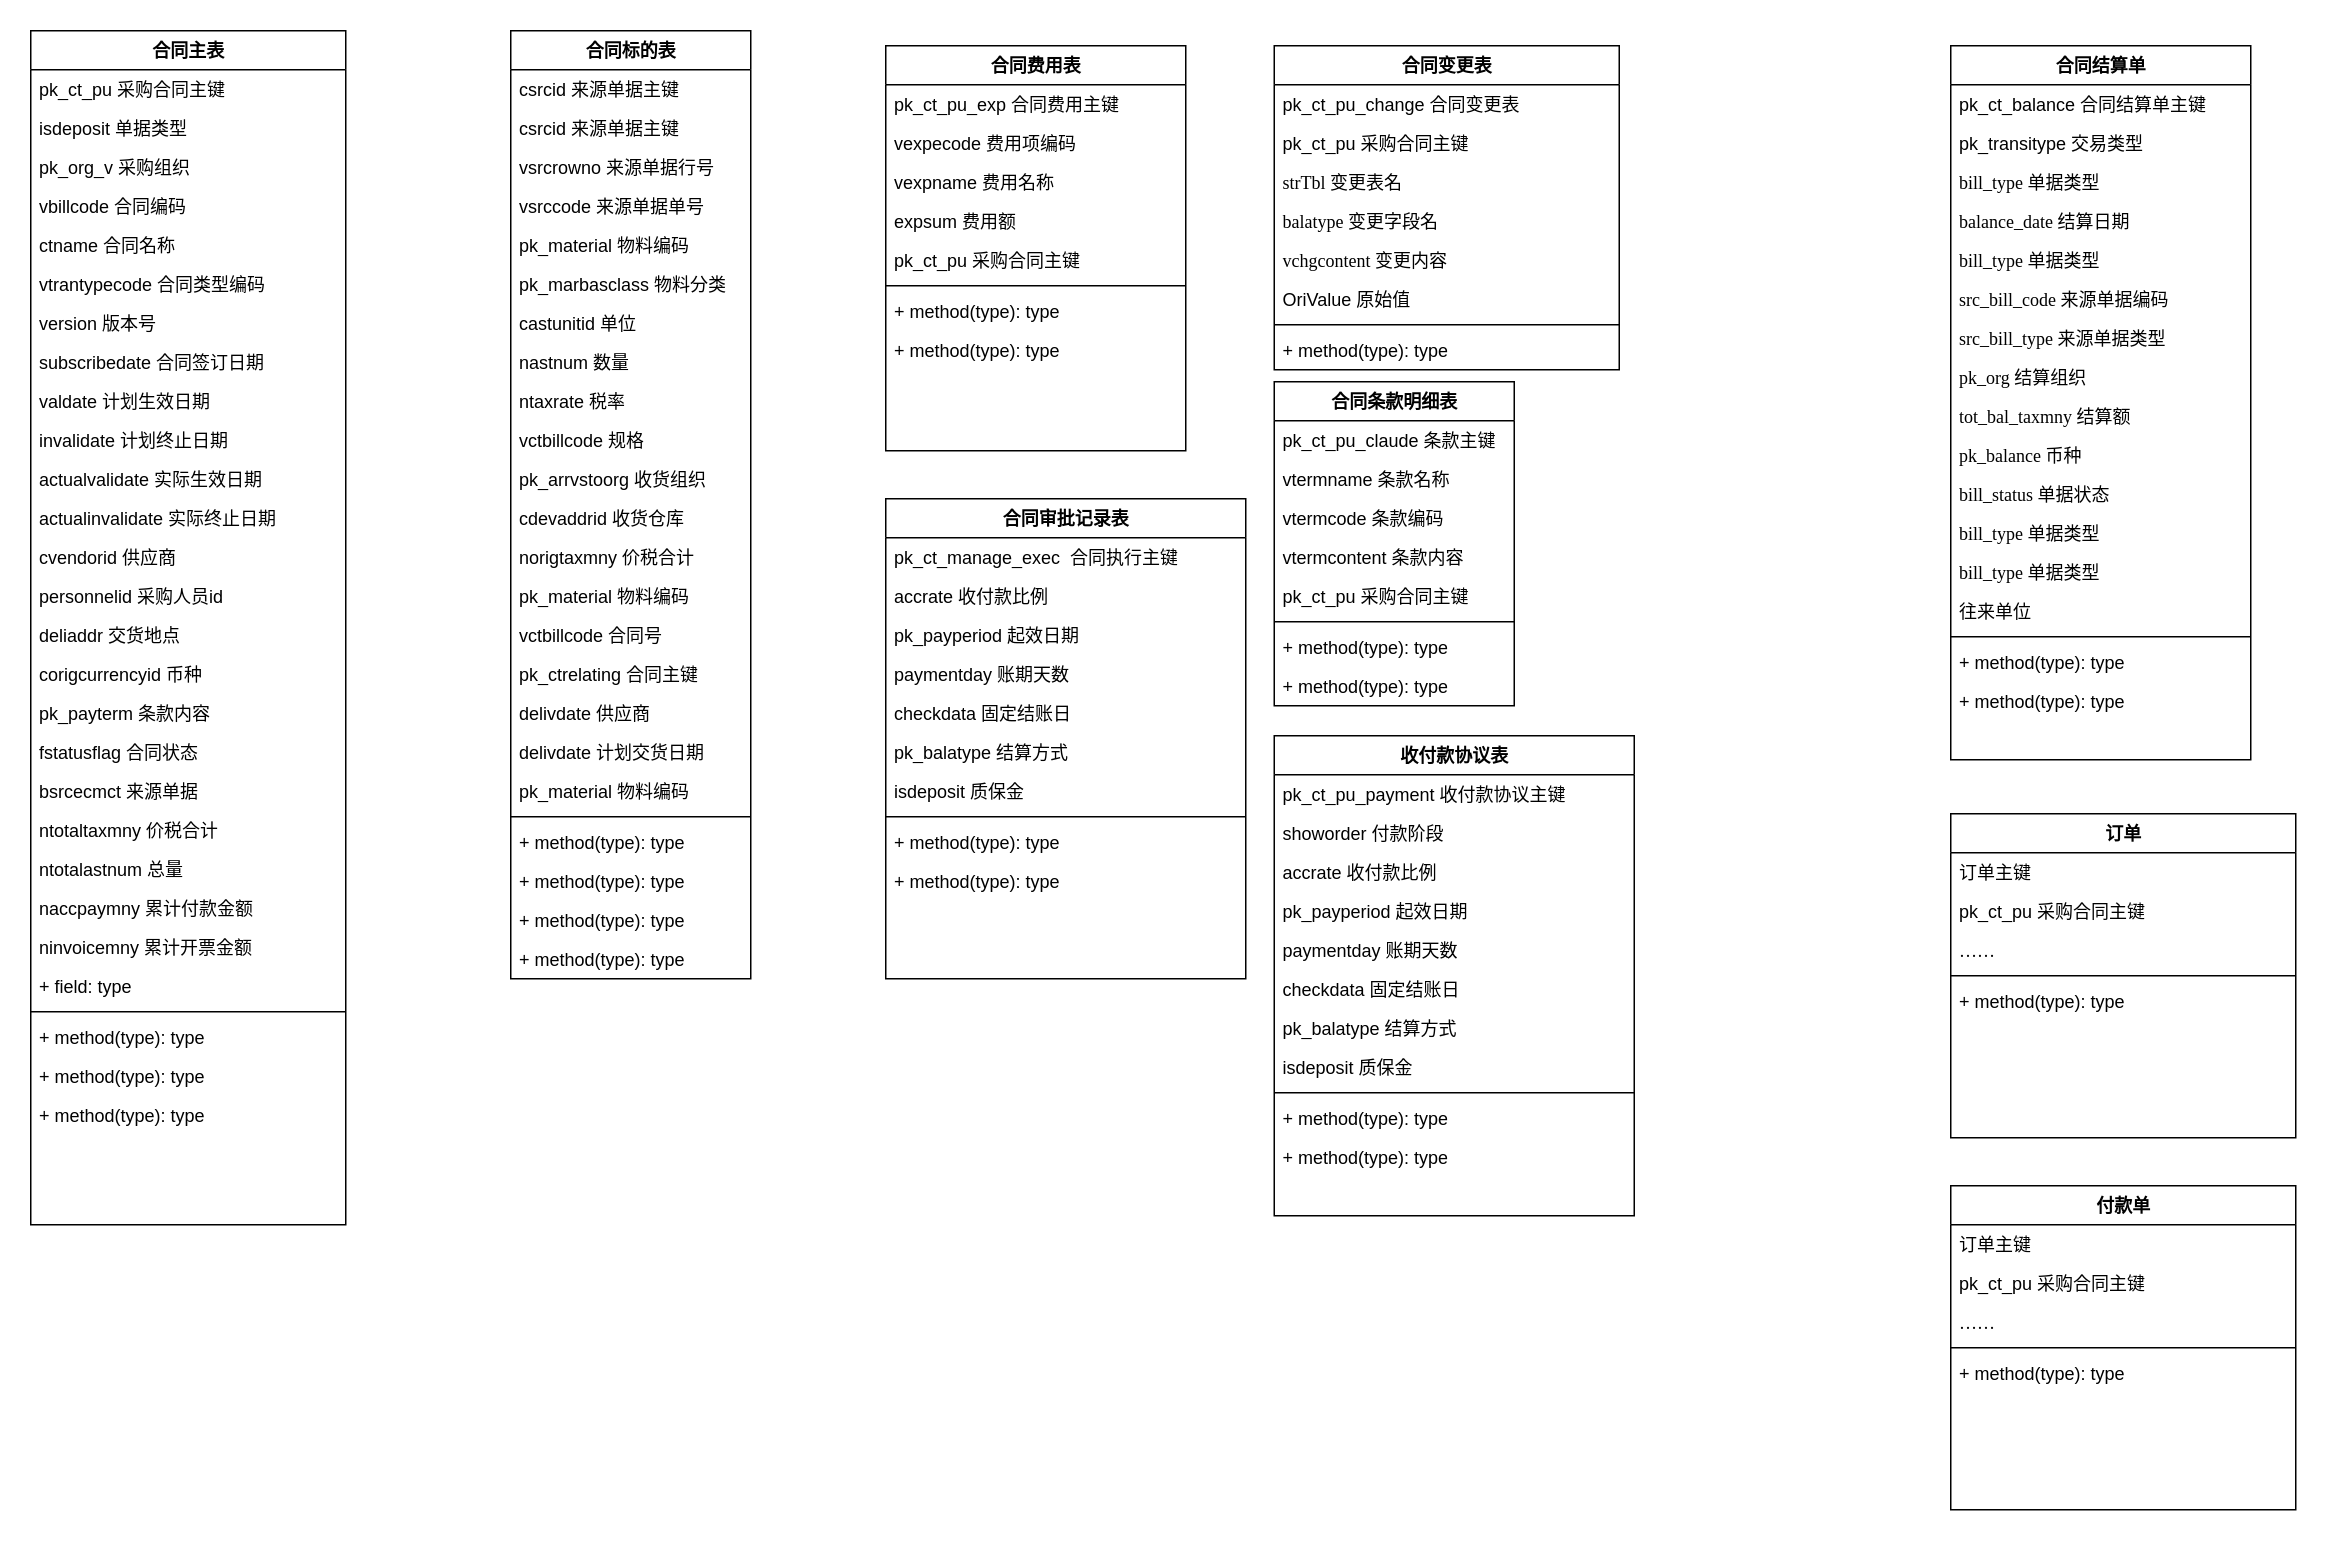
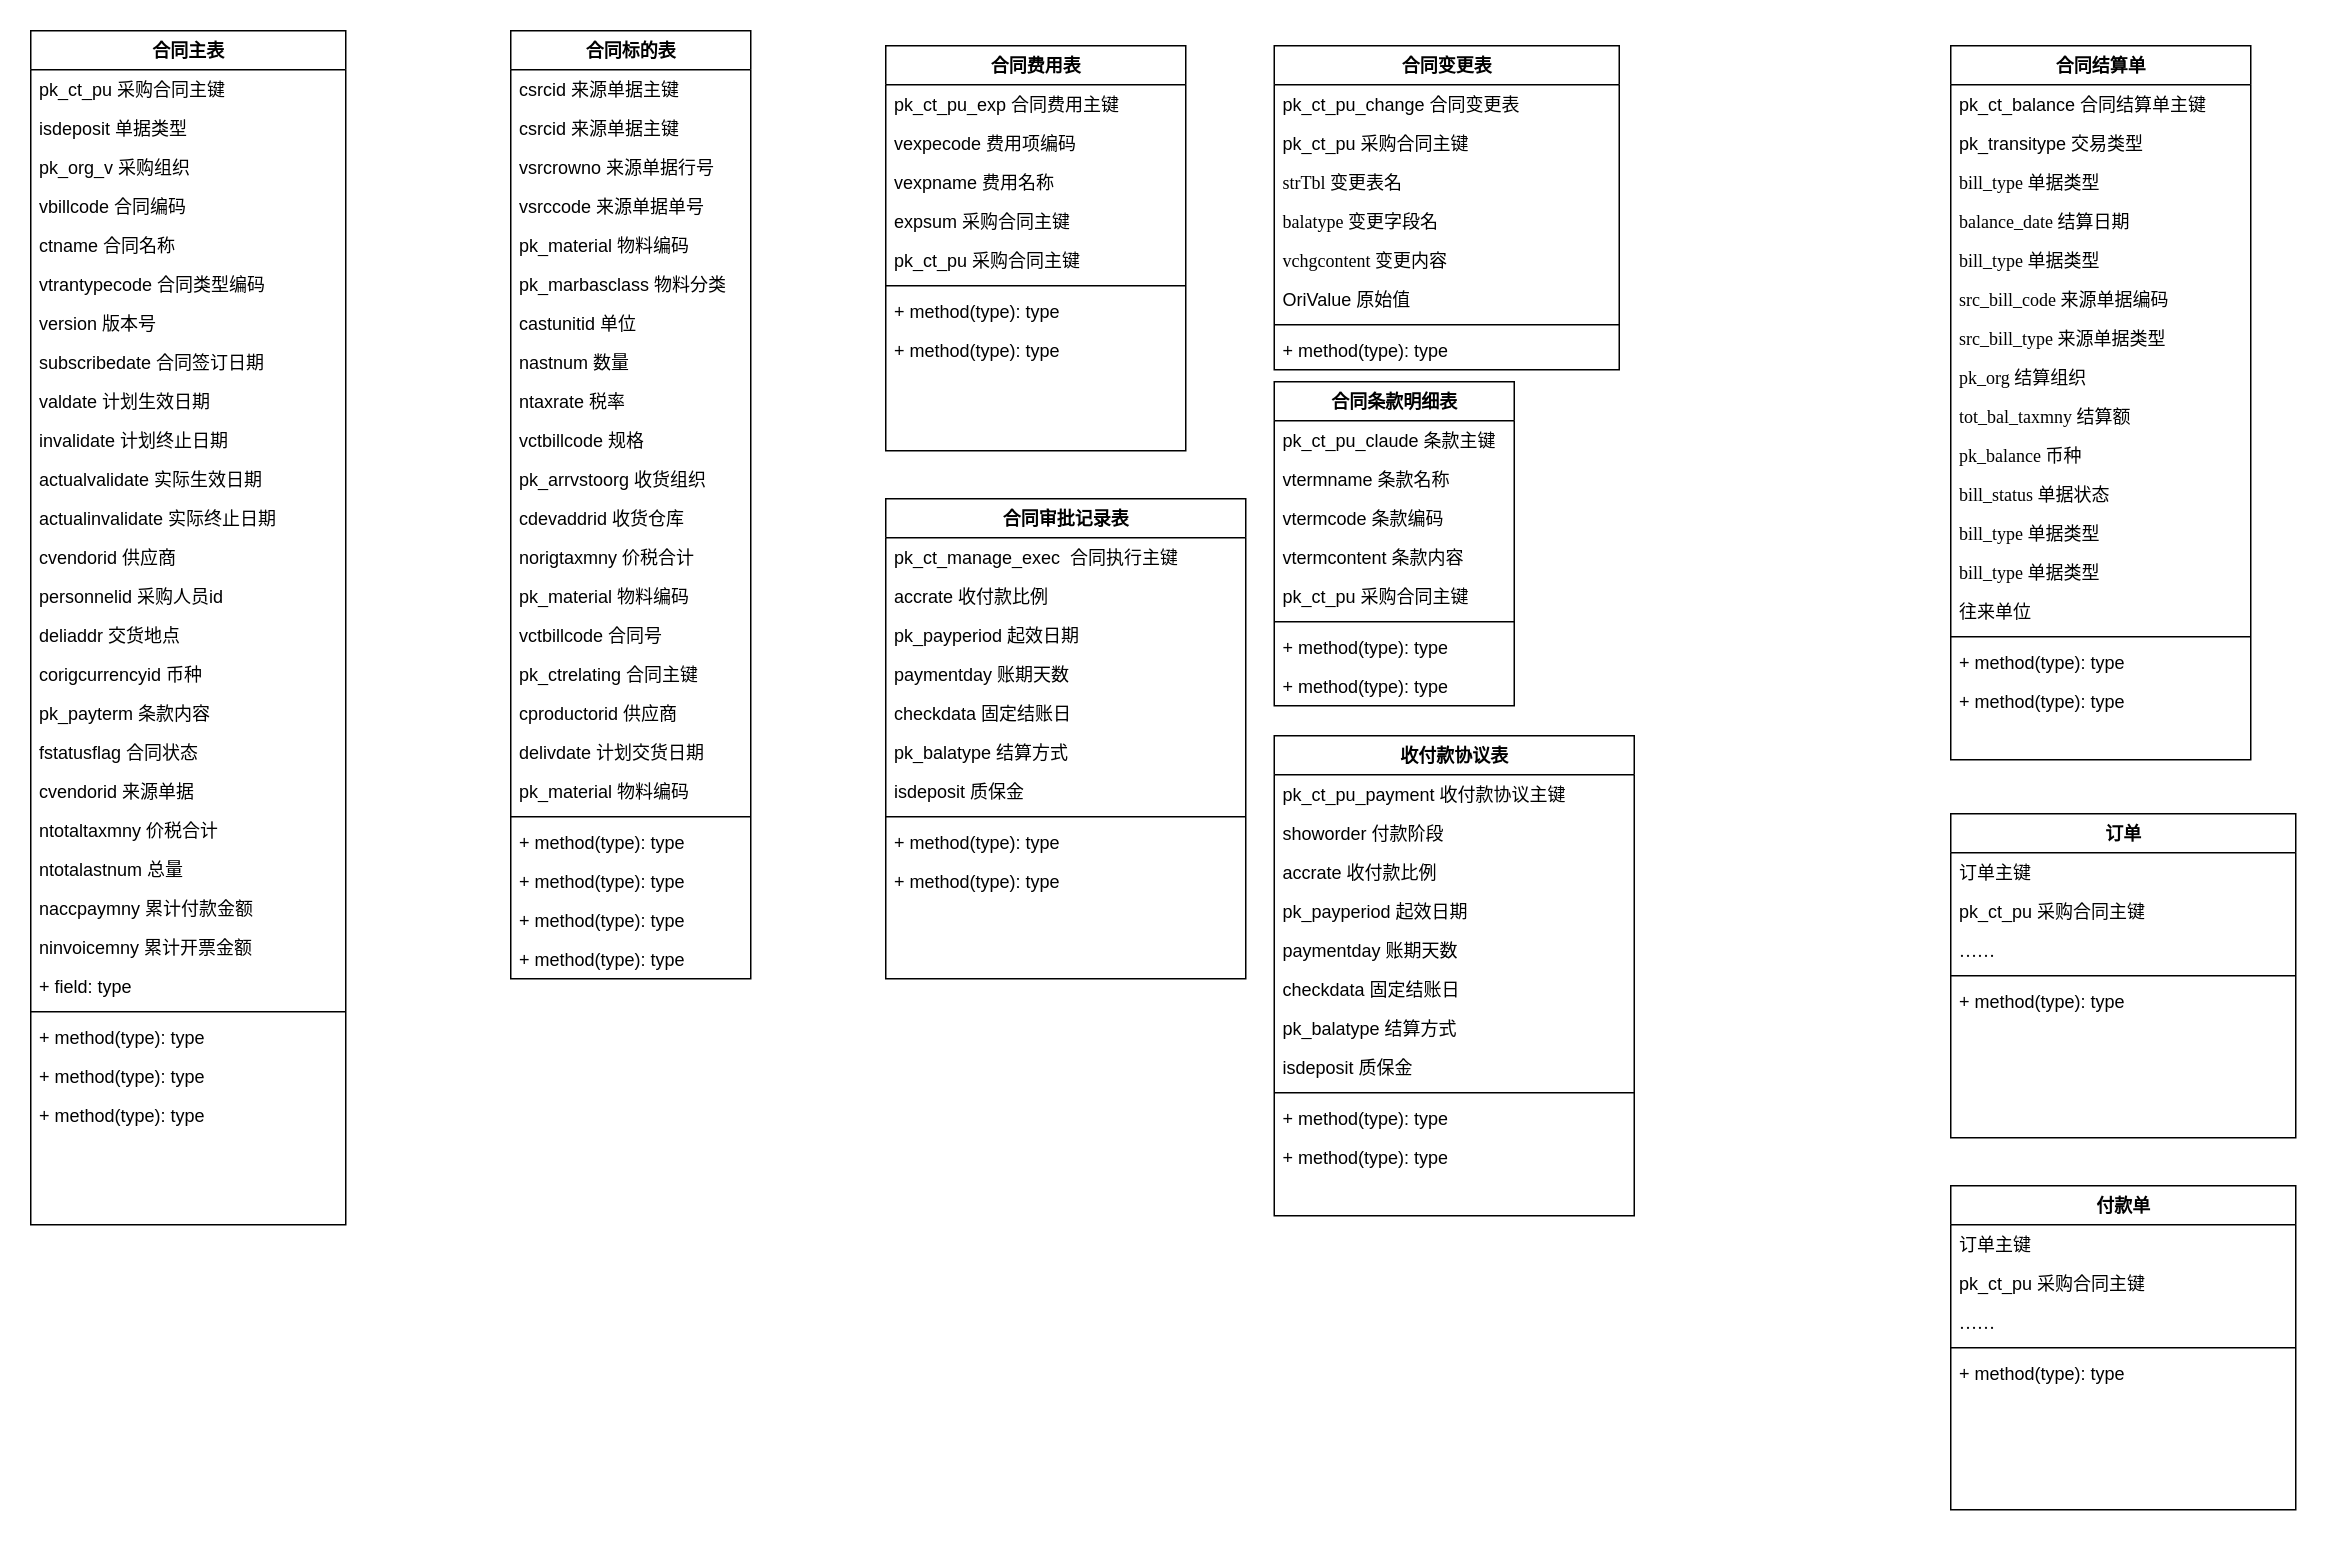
(955, 223) -> (982, 223)
(590, 715) -> (608, 715)
(124, 793) -> (121, 793)
